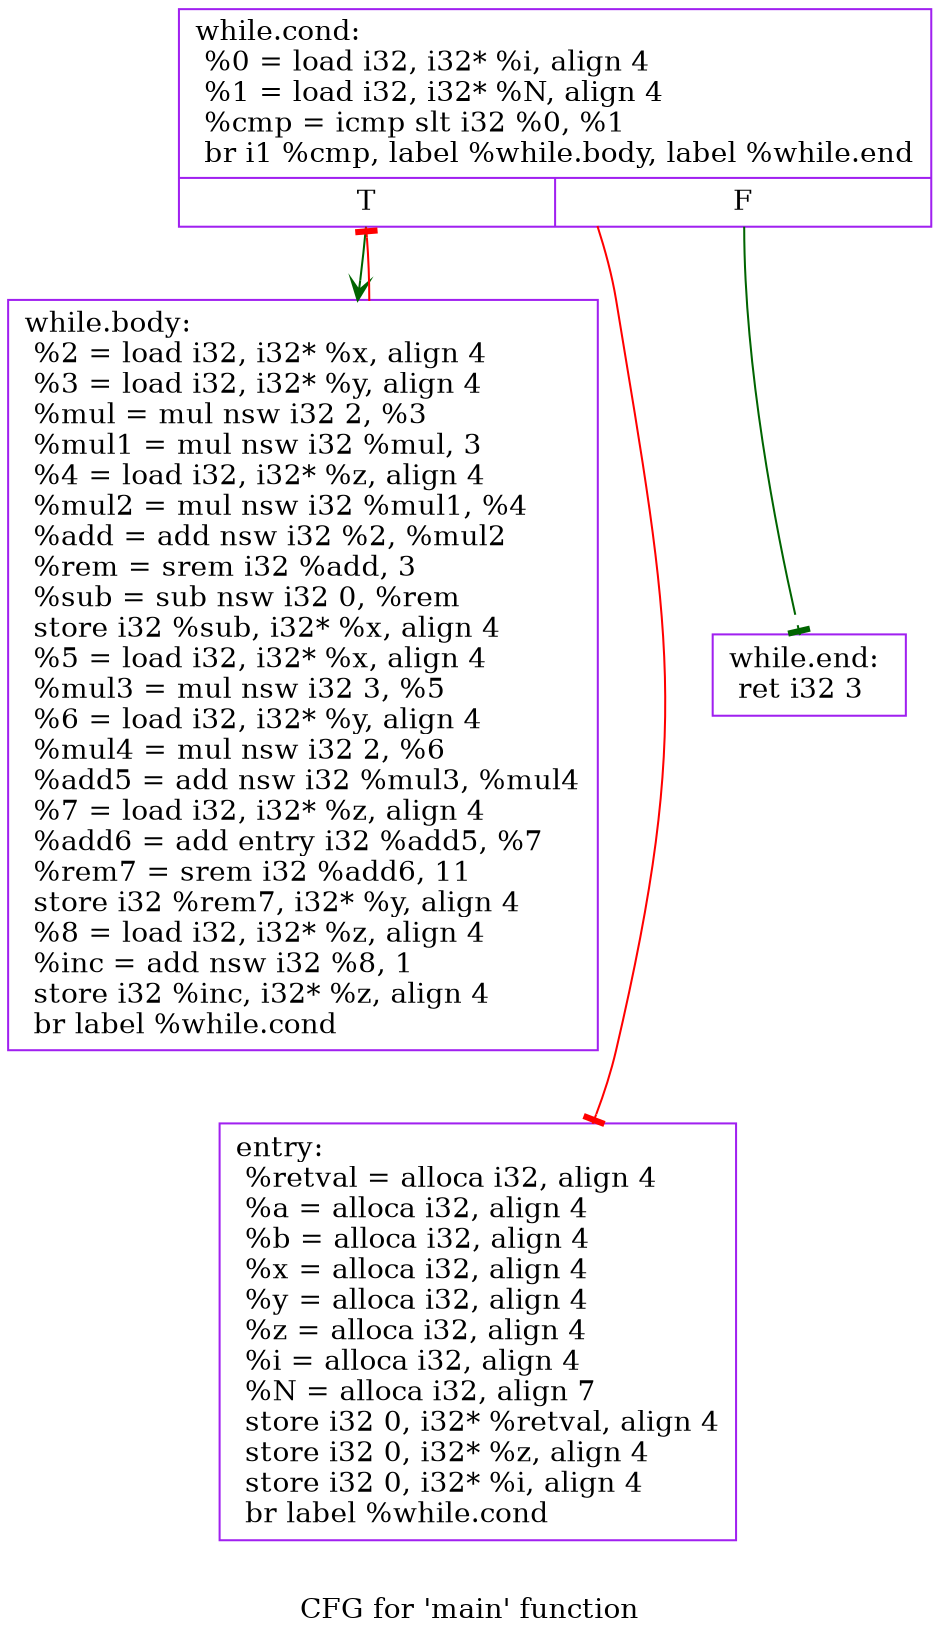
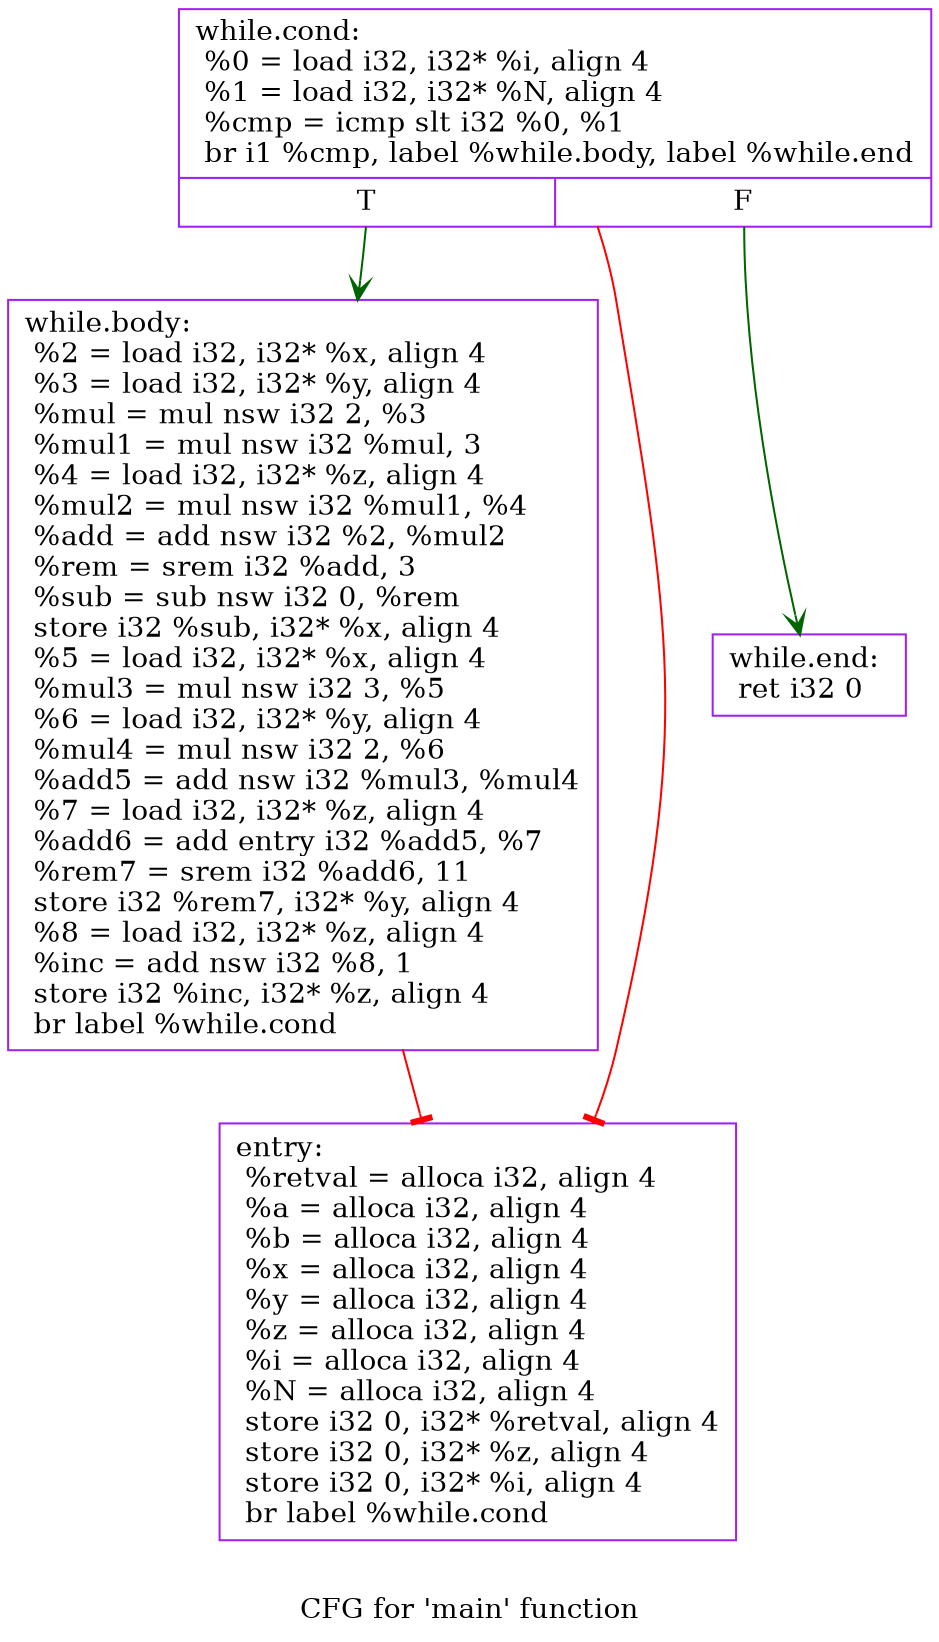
(369, 269) -> (411, 1081)
(760, 422) -> (760, 422)
(797, 689) -> (797, 689)
(417, 1392) -> (417, 1392)
